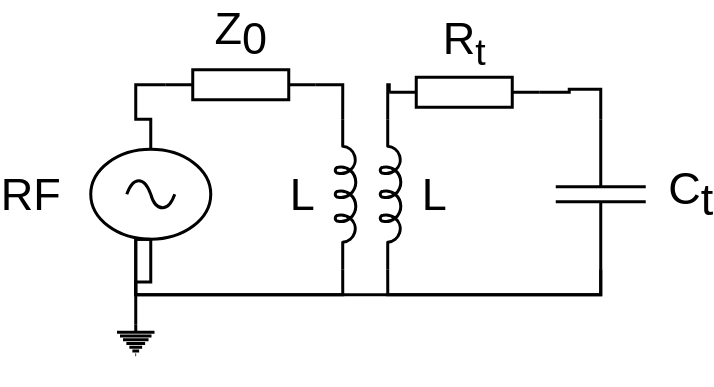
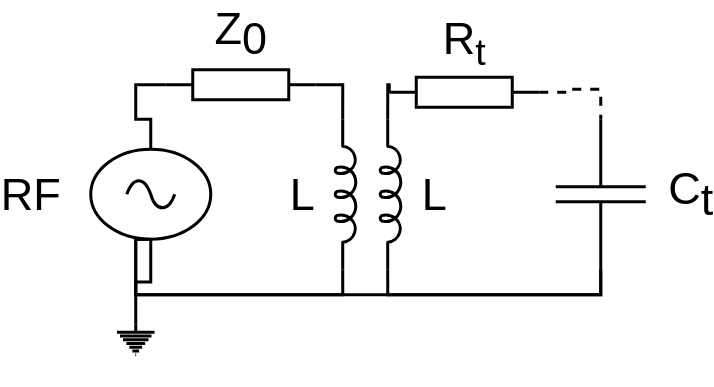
(586, 89) -> (586, 89)
